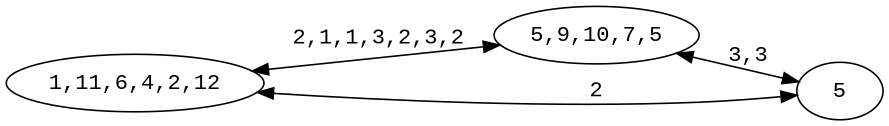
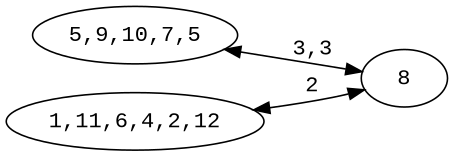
(376, 58) -> none
(840, 91) -> (404, 78)
